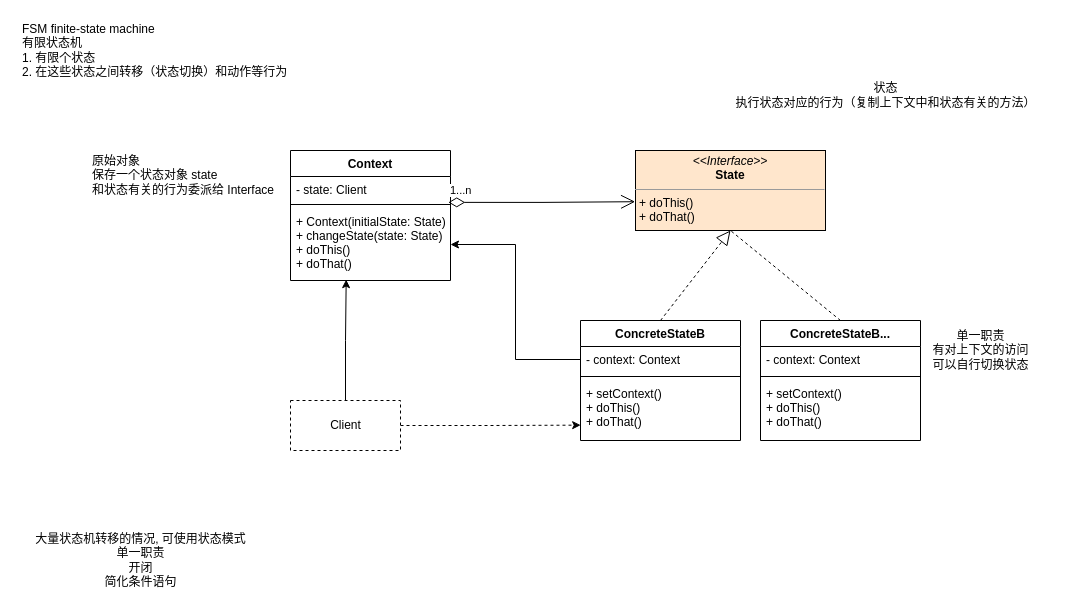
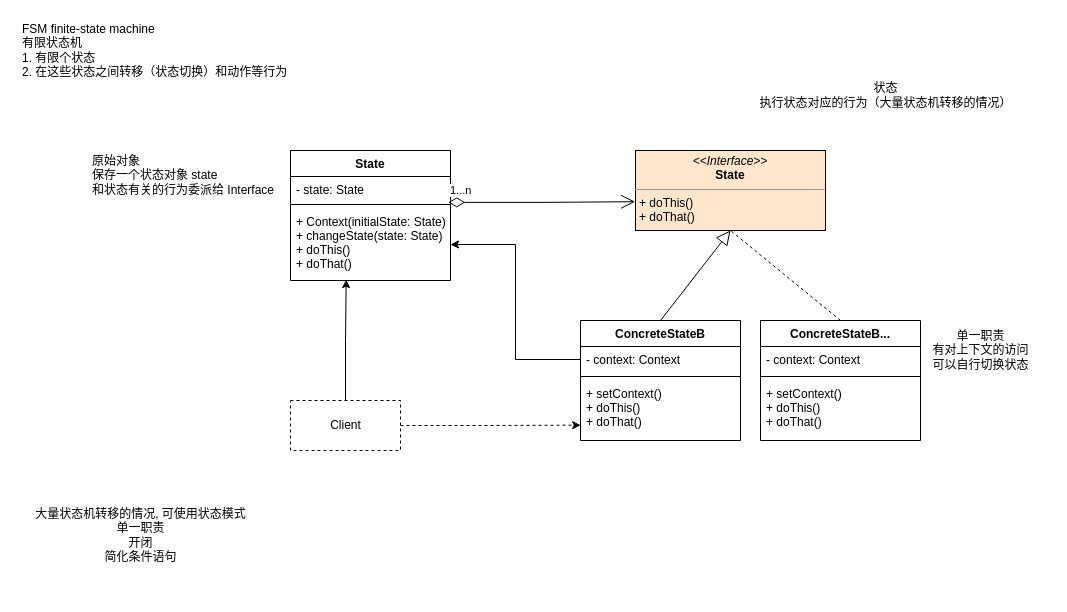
(886, 96) -> (886, 96)
(370, 164) -> (370, 164)
(339, 190) -> (338, 190)
(691, 281) -> (691, 281)
(141, 561) -> (141, 536)
